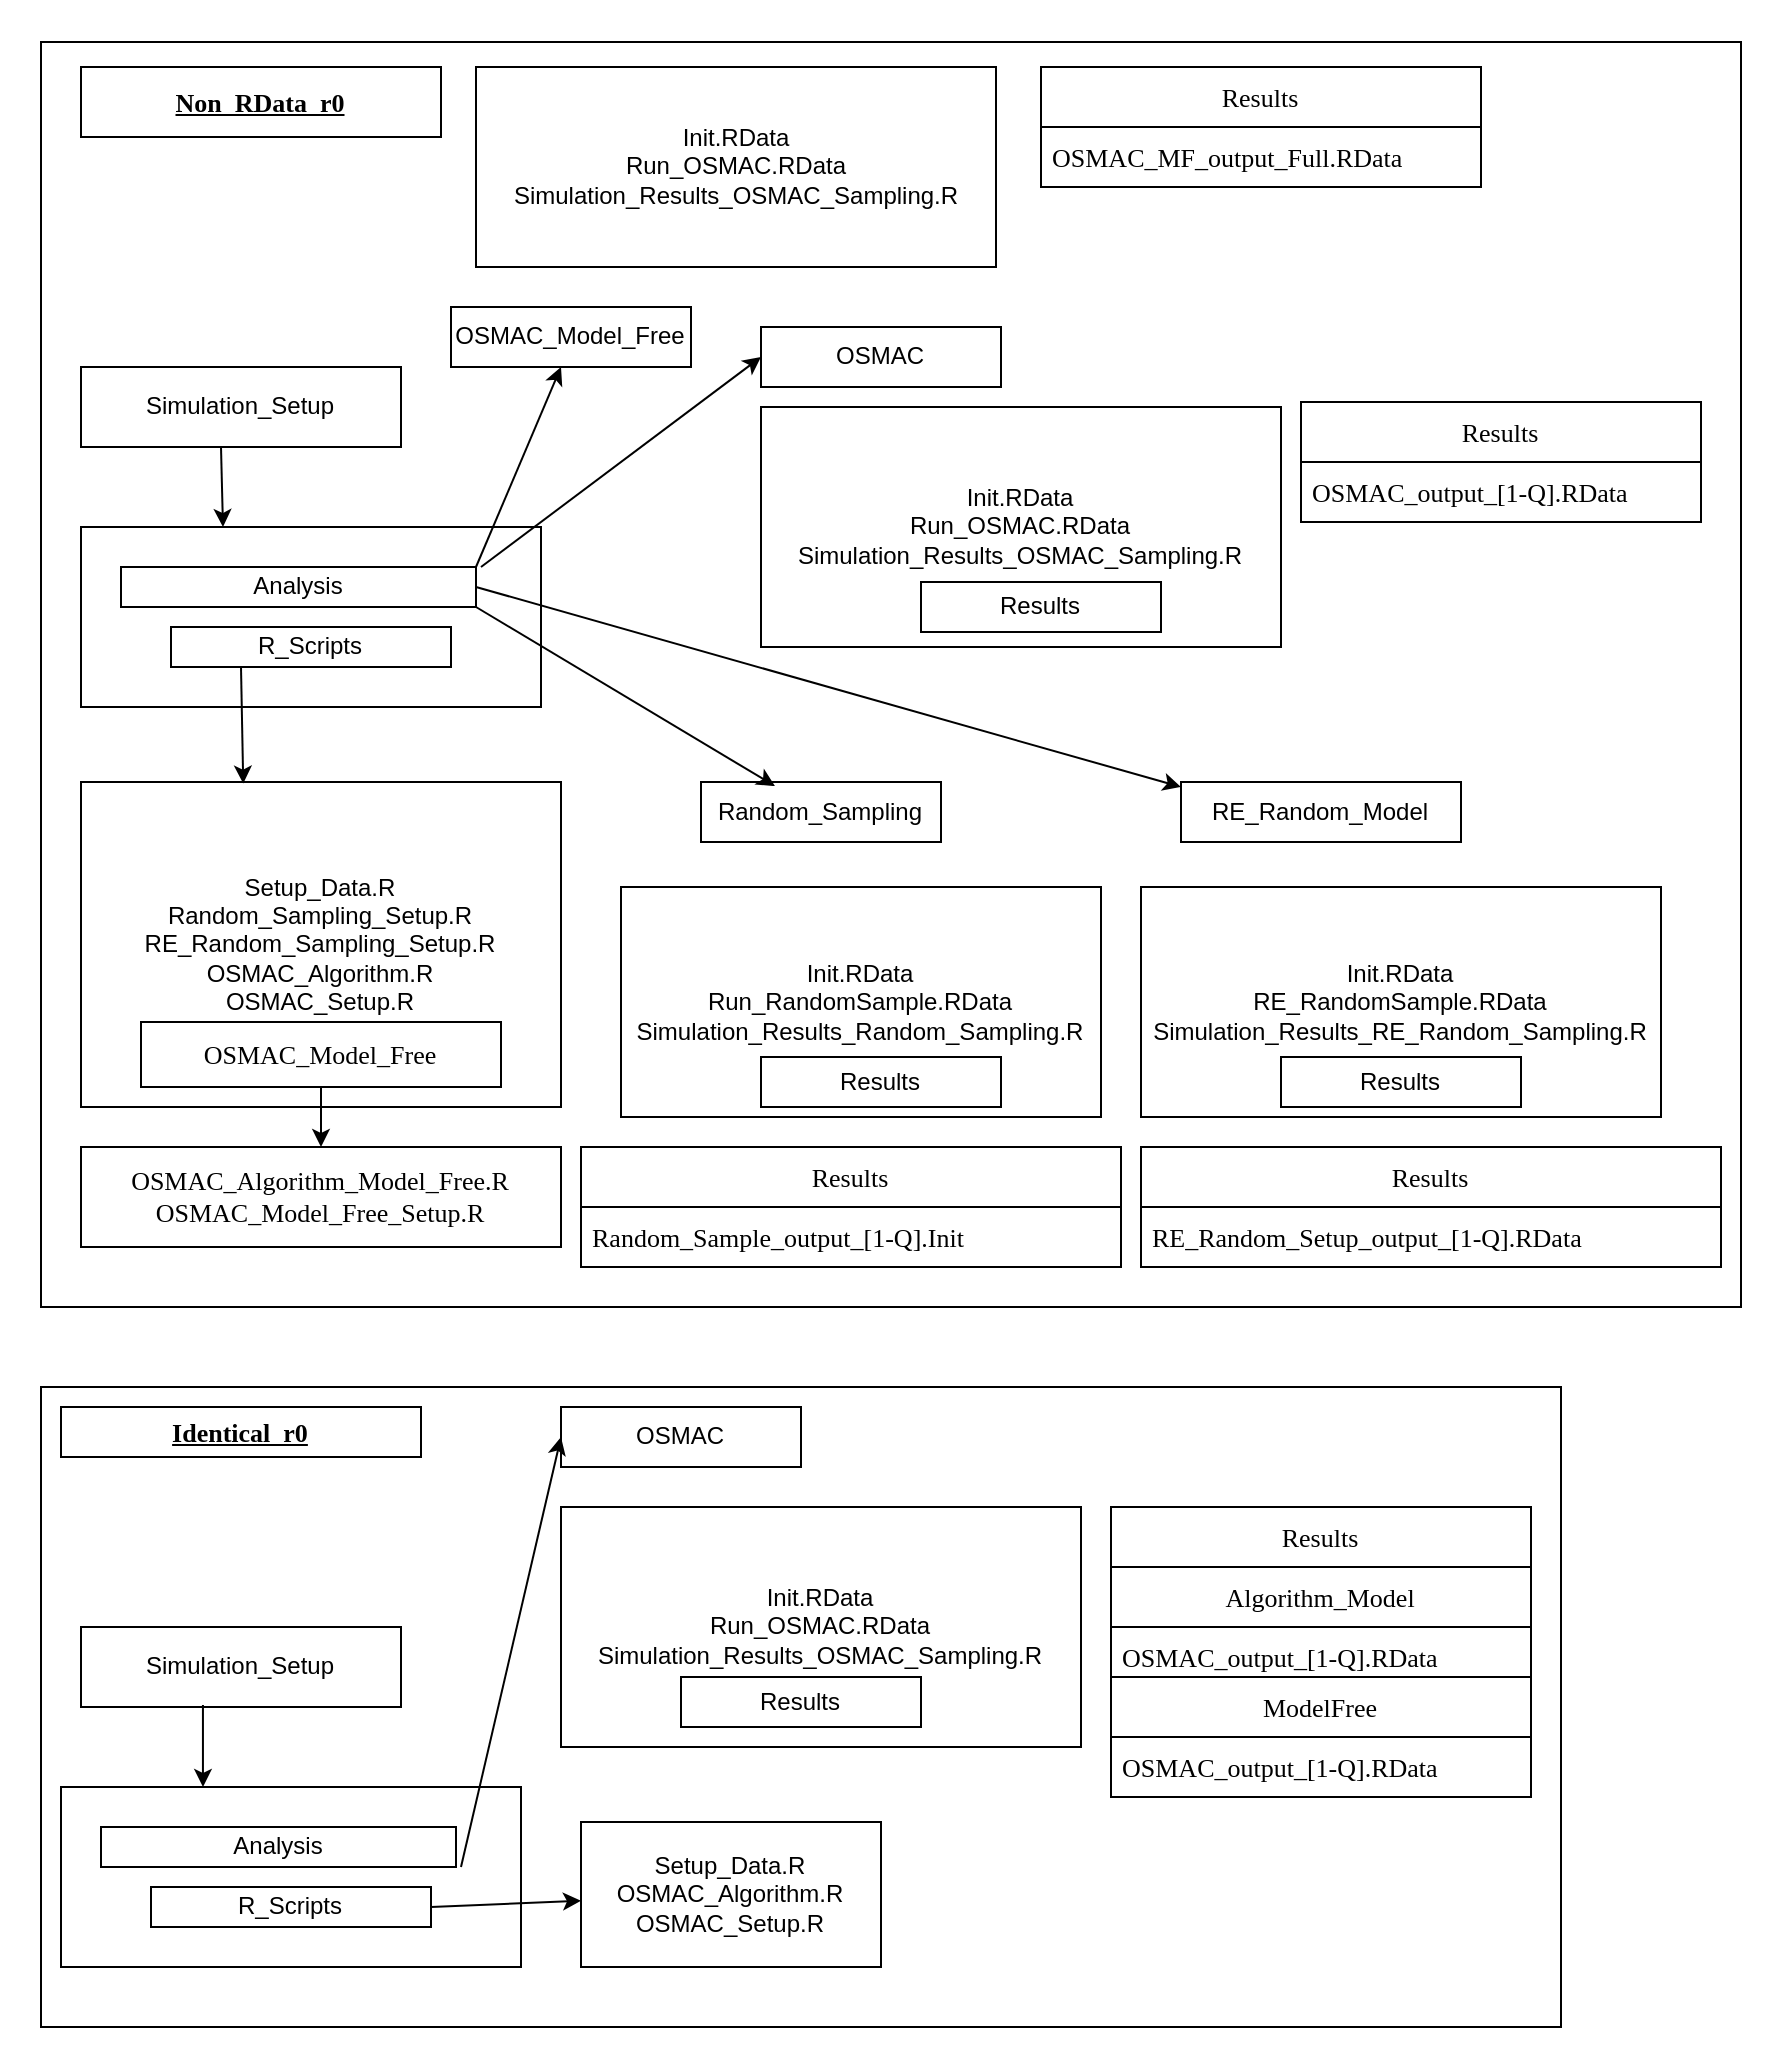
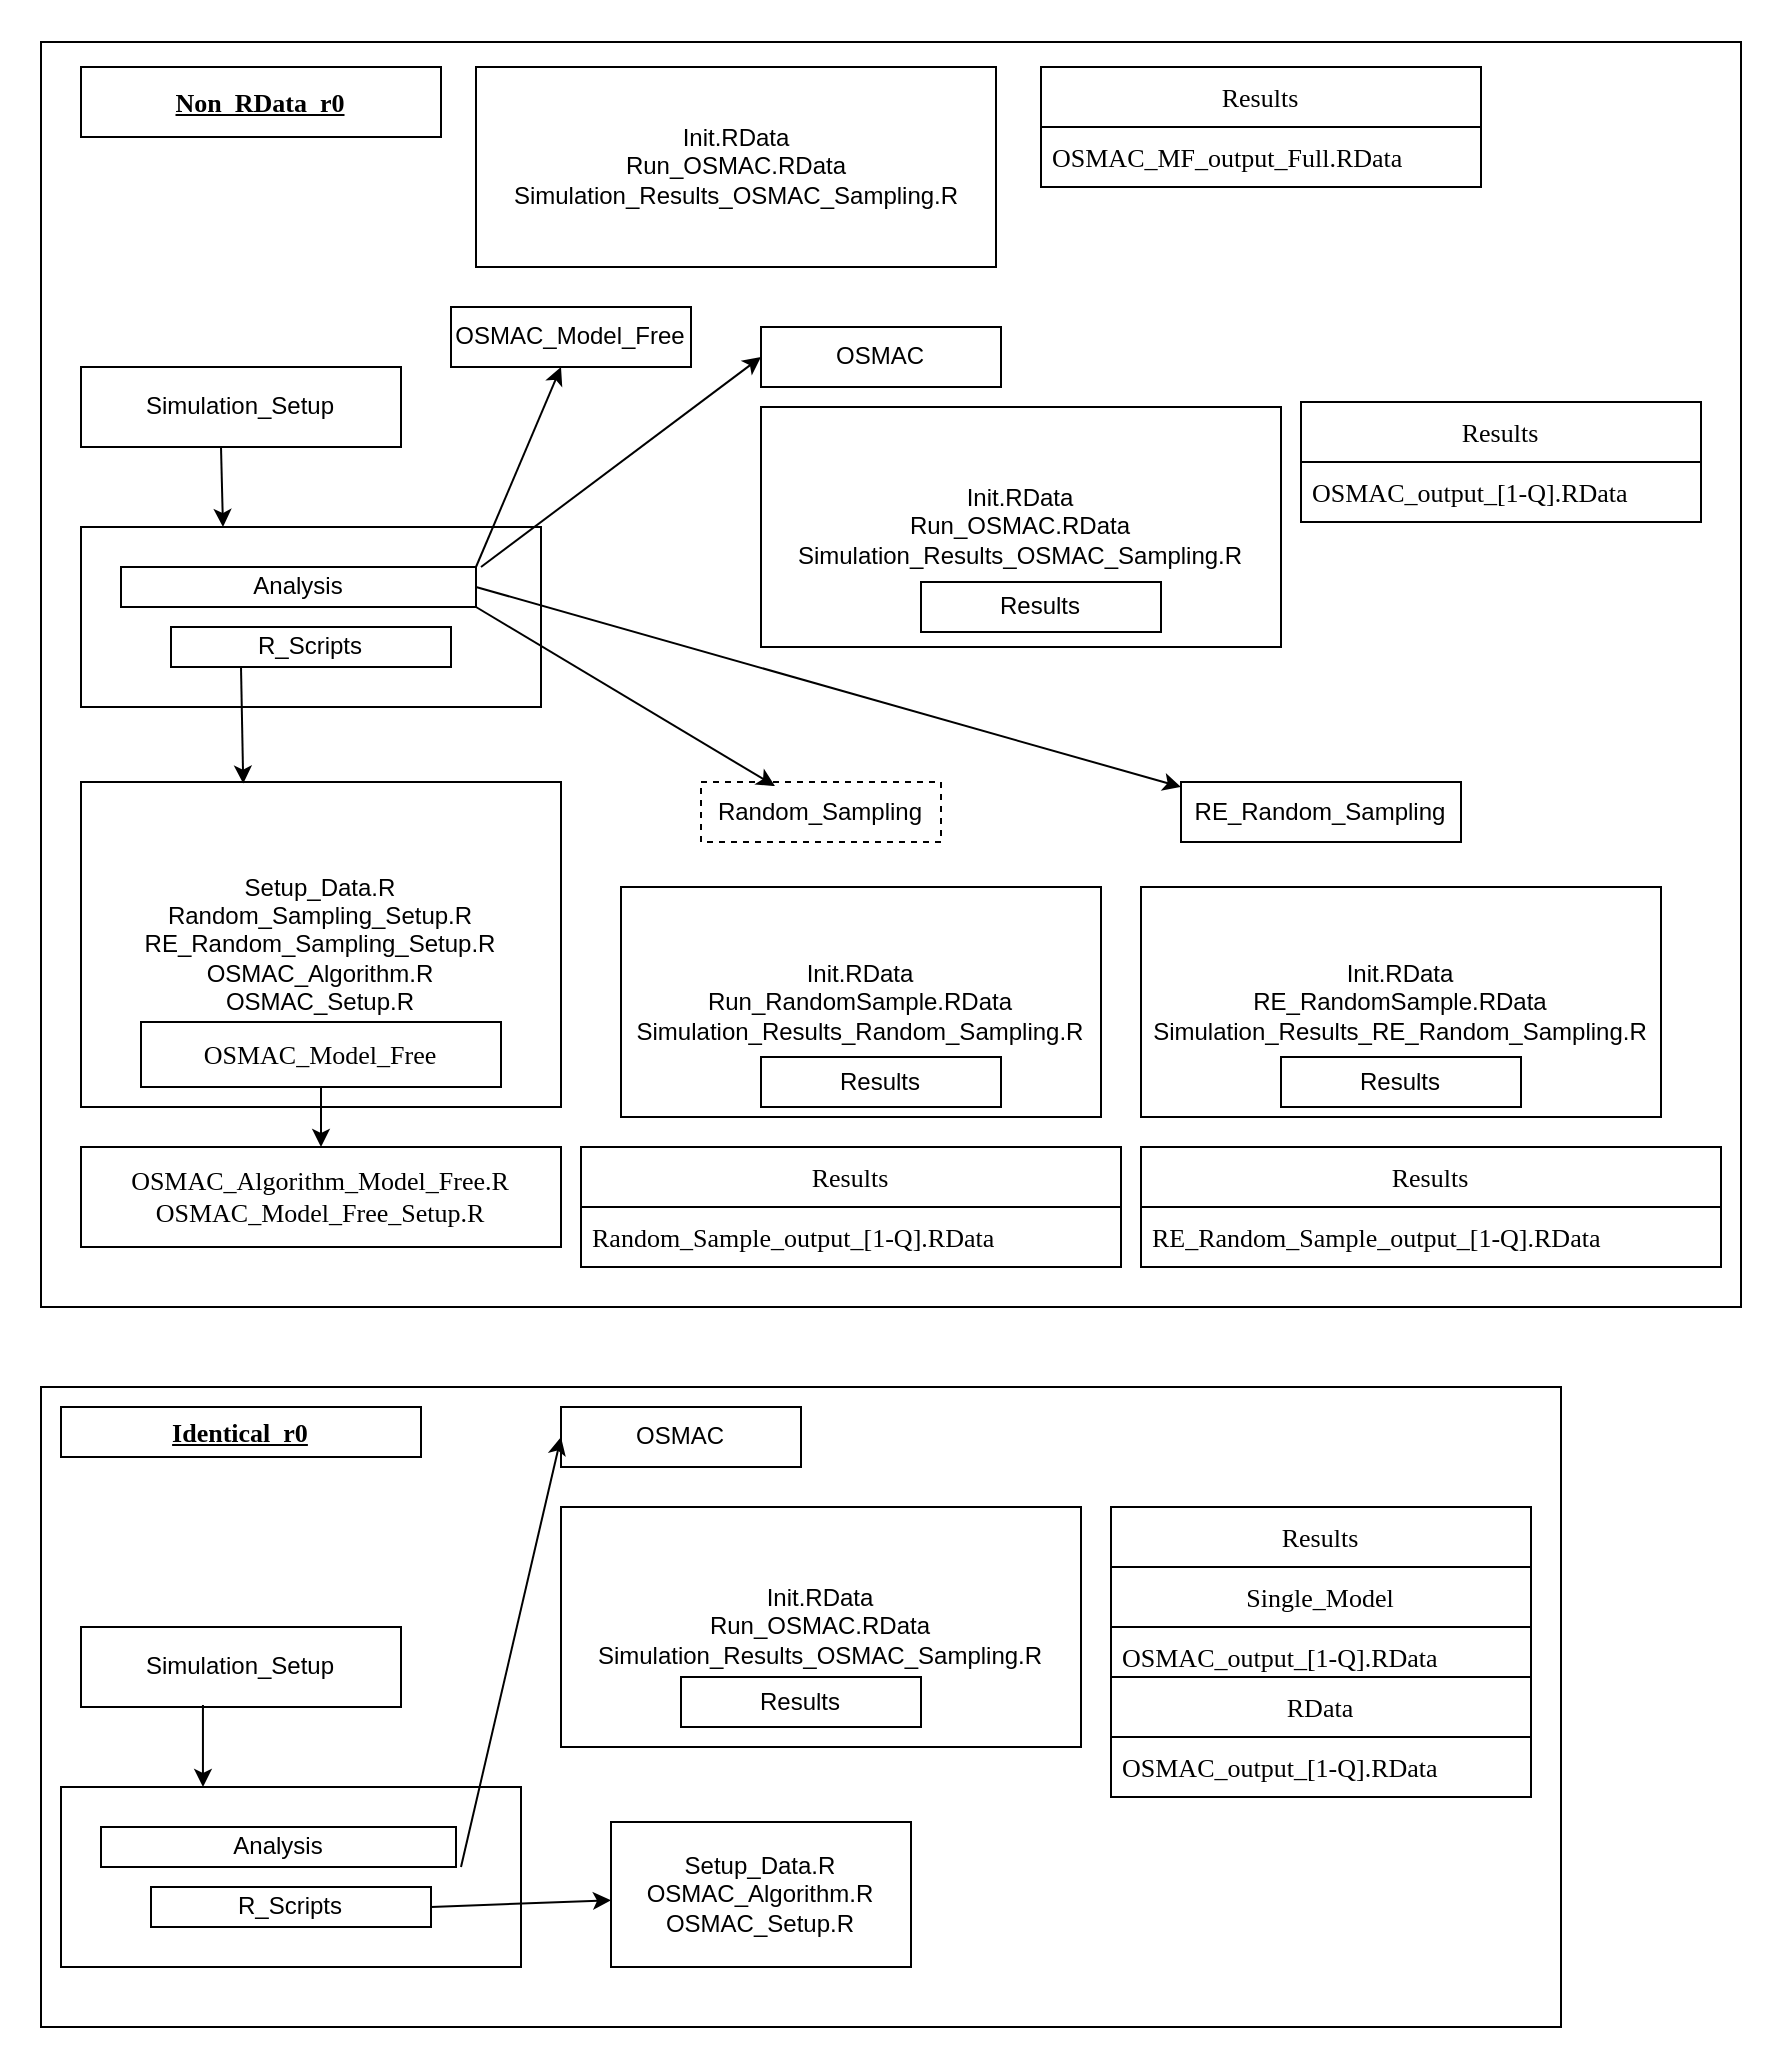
(821, 812) -> (821, 812)
(1321, 813) -> (1321, 813)
(808, 1238) -> (818, 1238)
(1396, 1238) -> (1400, 1238)
(1320, 1598) -> (1320, 1598)
(1320, 1708) -> (1320, 1708)
(731, 1895) -> (761, 1895)
